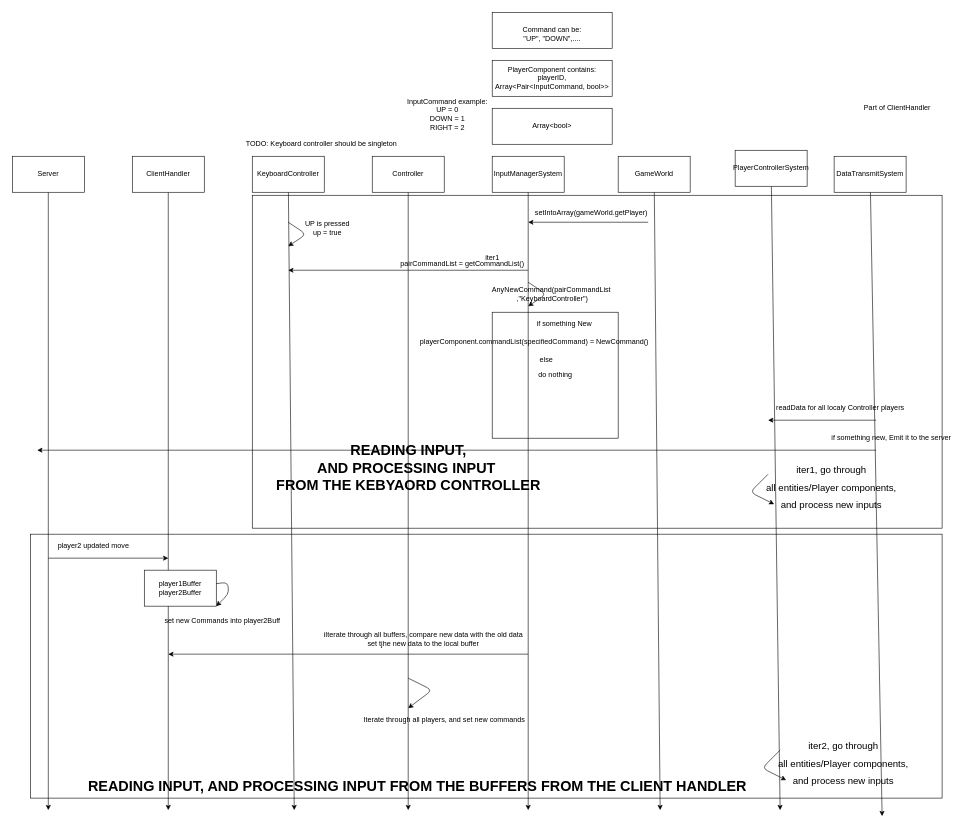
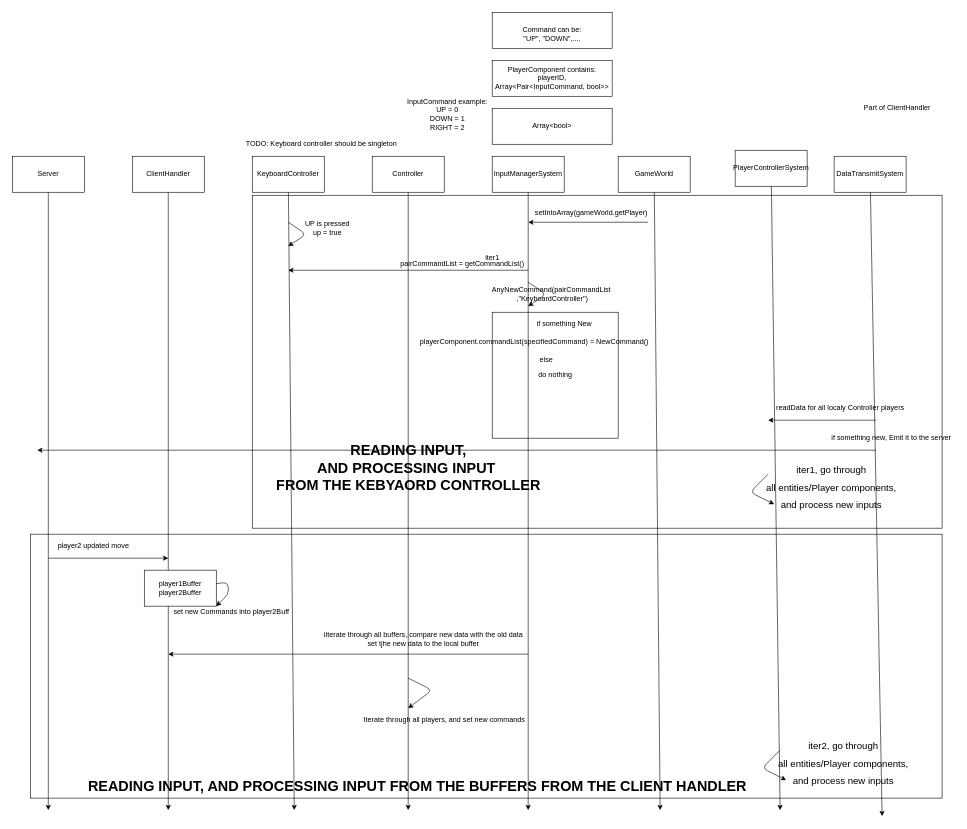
(222, 621) -> (231, 612)
